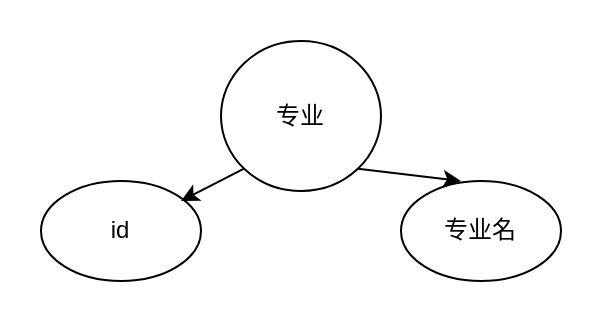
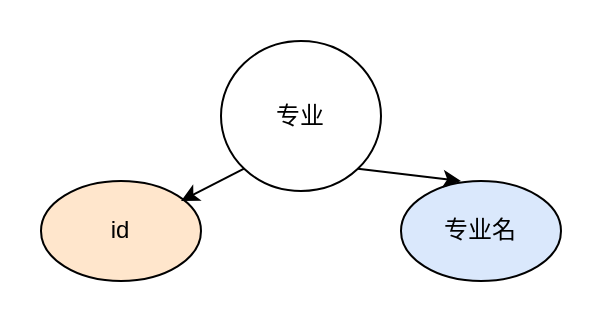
(121, 231) -> (121, 231)
(481, 231) -> (481, 231)
